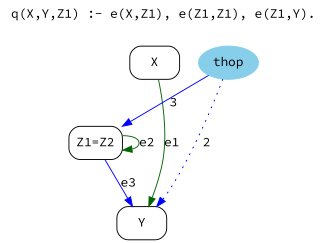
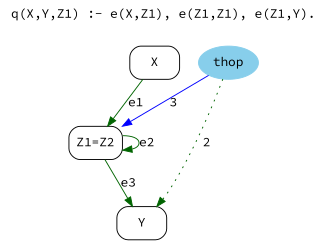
(165, 139) -> (128, 99)
(196, 141) -> (196, 141)
(116, 179) -> (116, 179)
